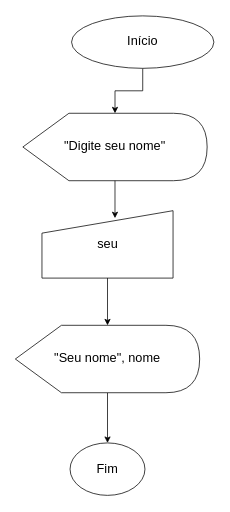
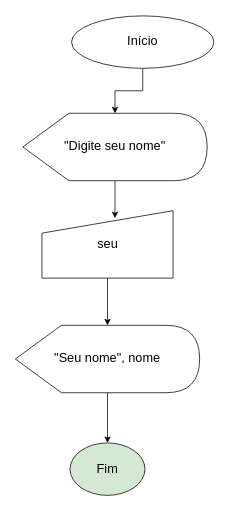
(108, 469) -> (108, 469)
